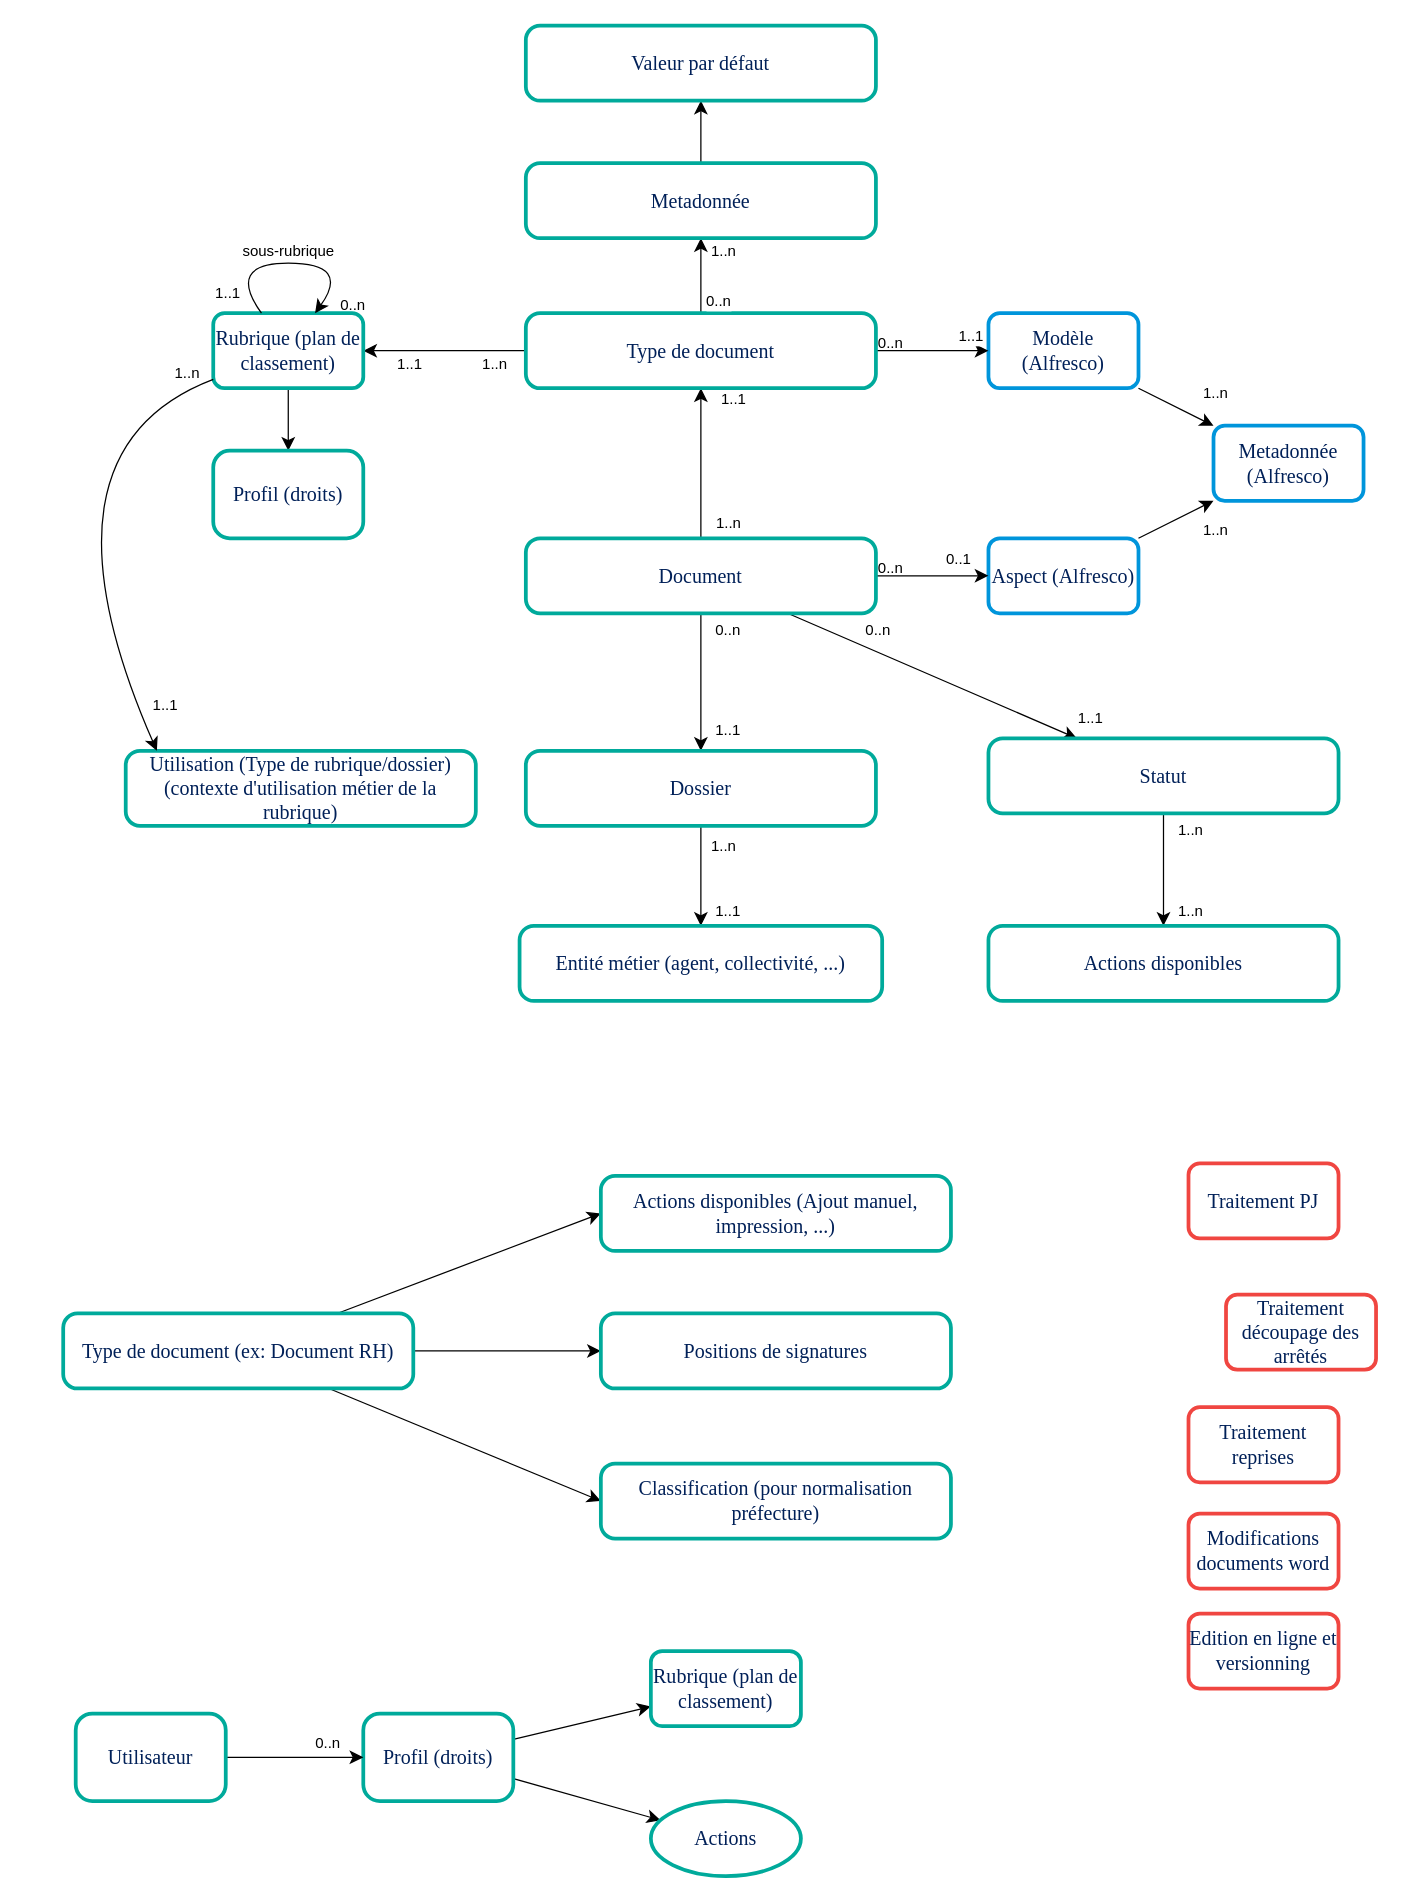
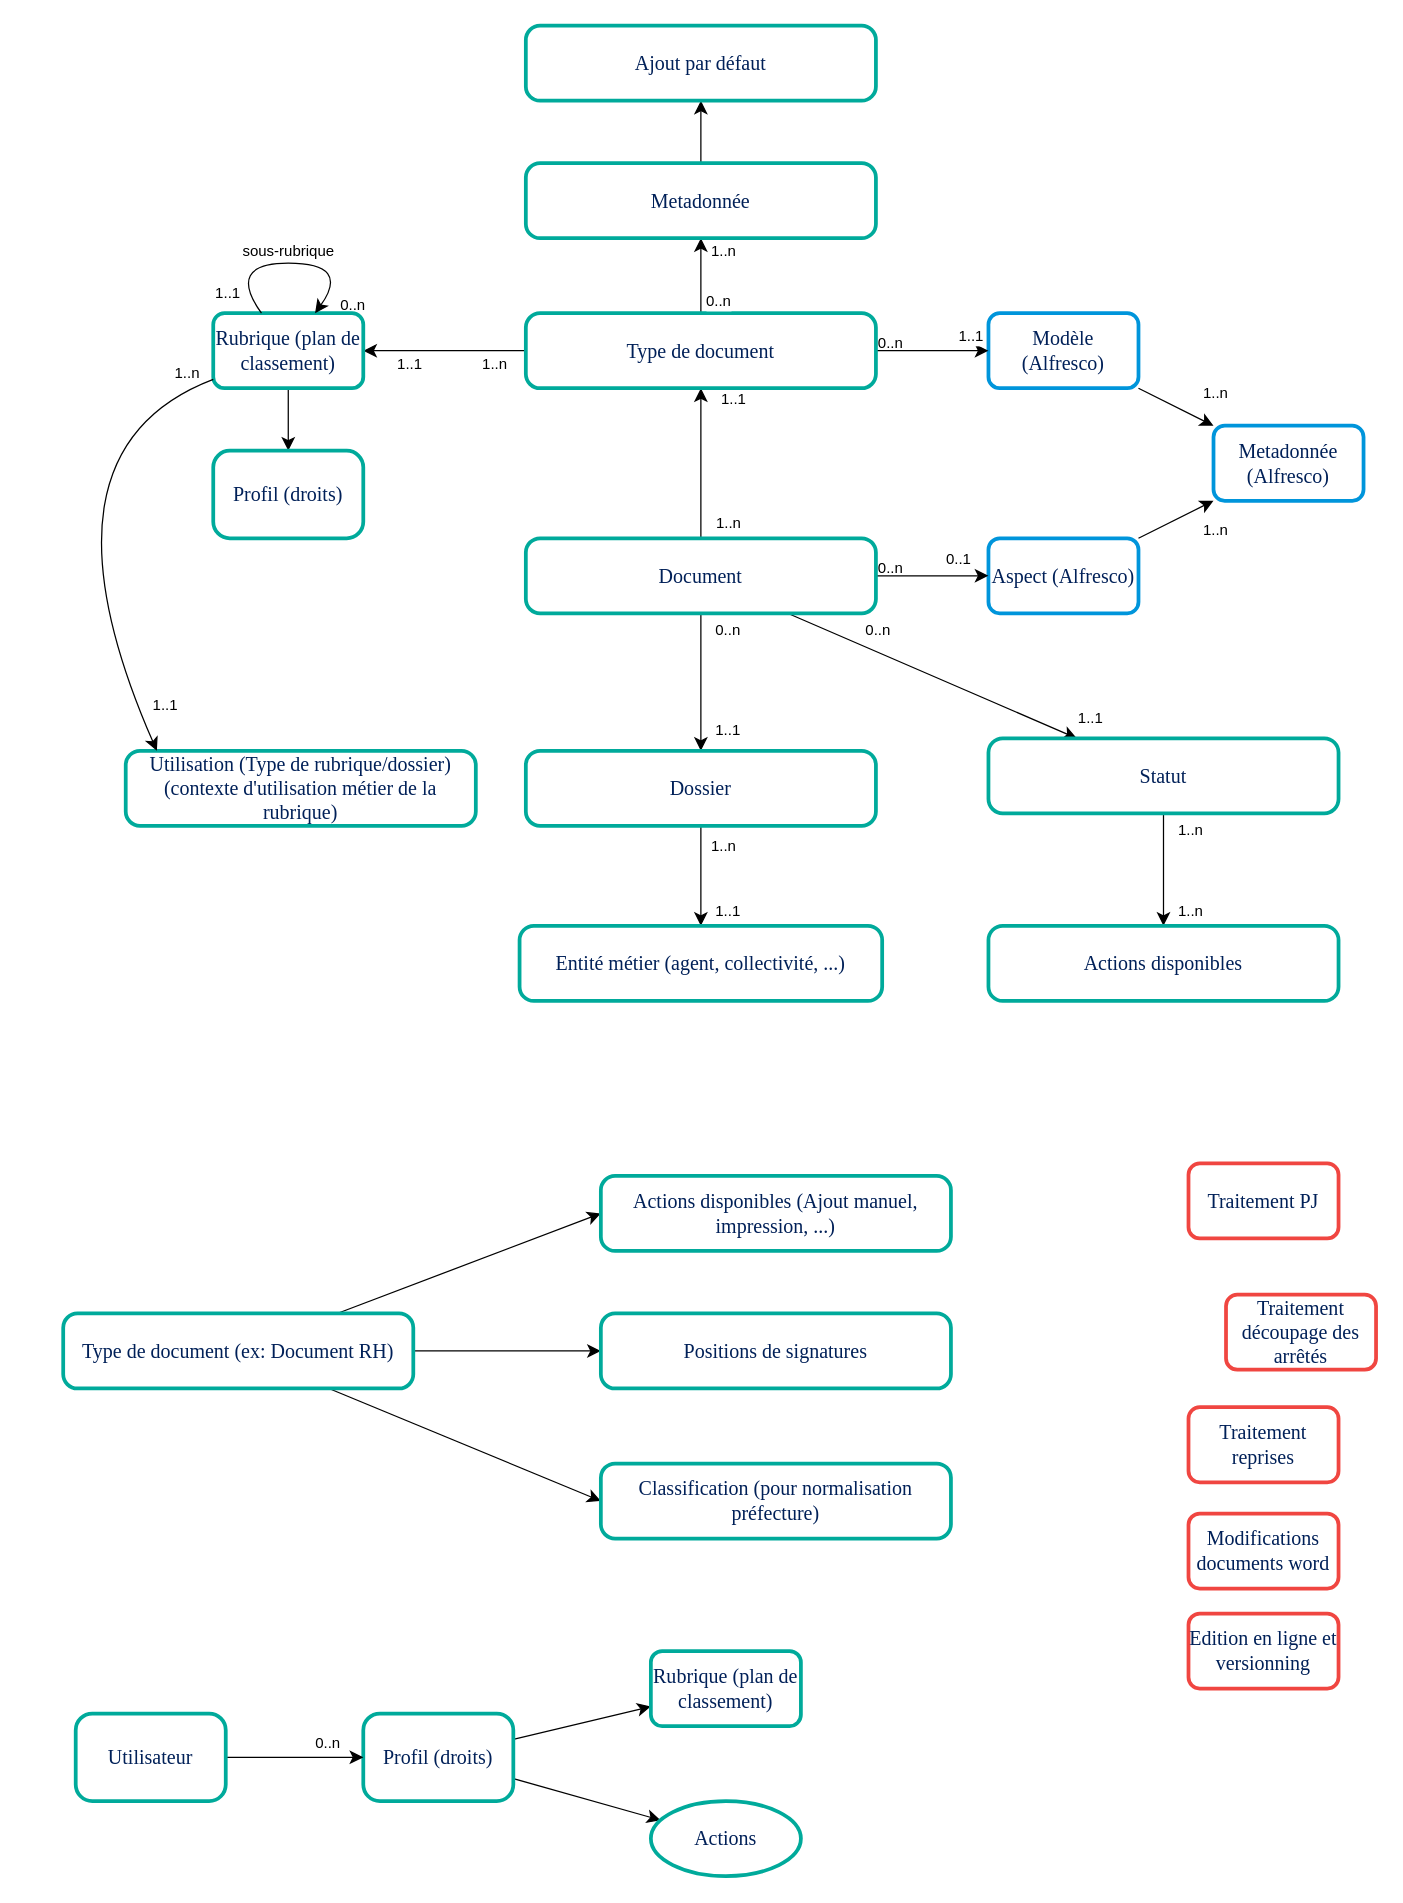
(701, 63) -> (701, 63)
